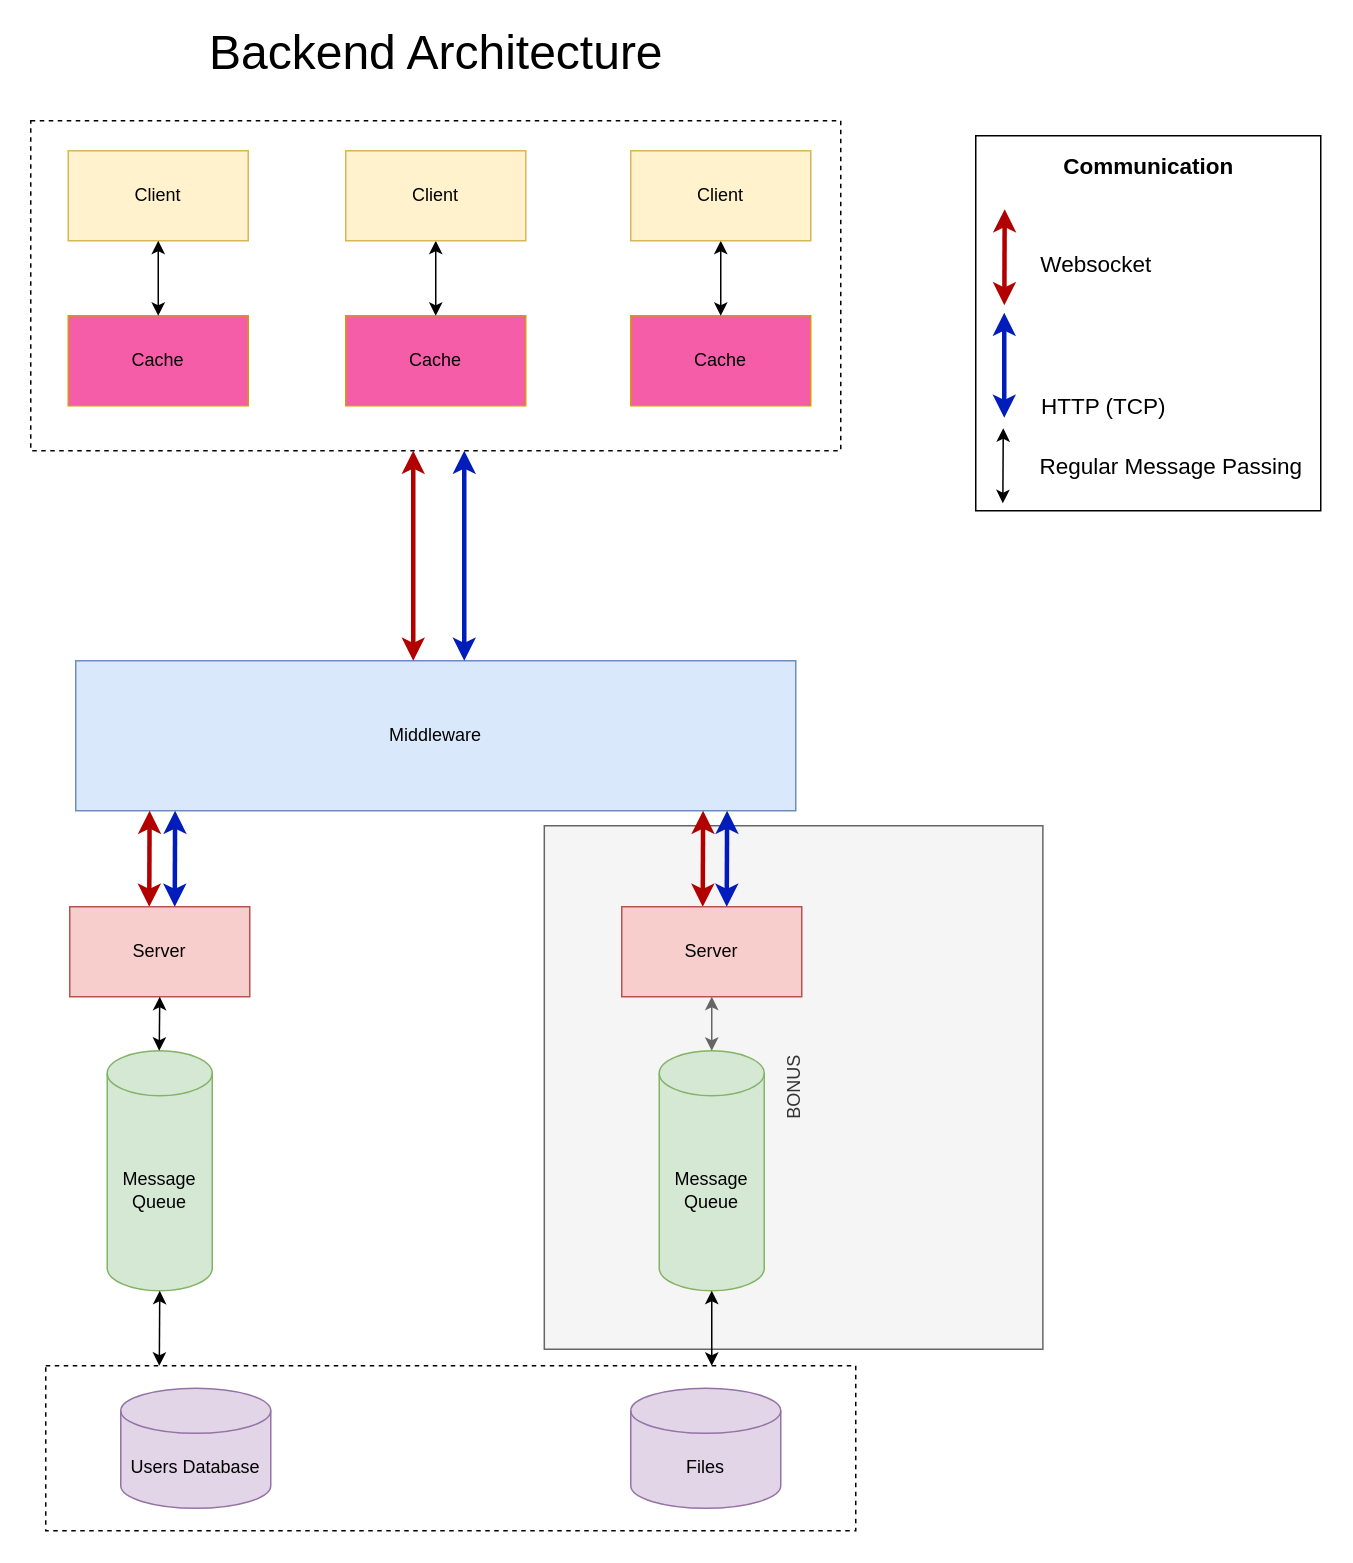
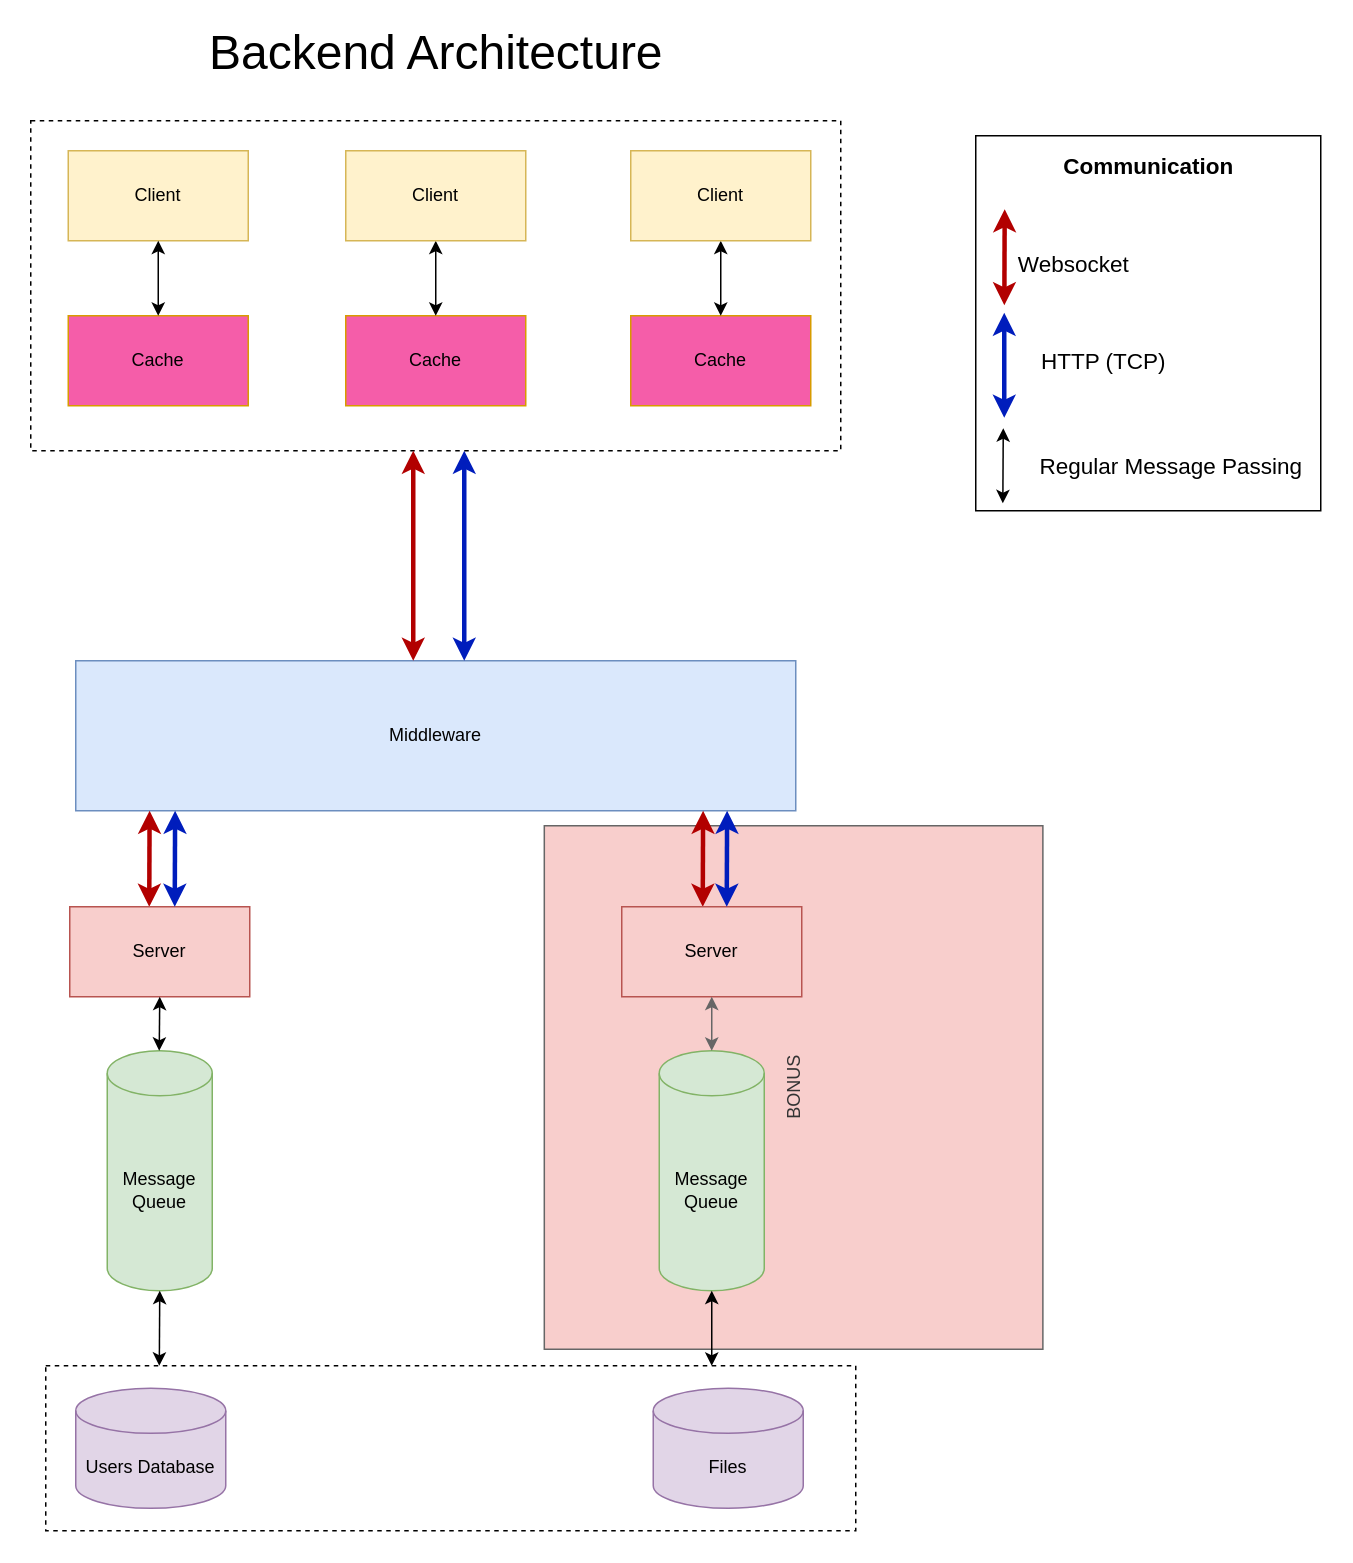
(1096, 256) -> (1073, 256)
(1103, 398) -> (1103, 353)
(794, 1088) -> (794, 1088)
(196, 1448) -> (151, 1448)
(706, 1448) -> (728, 1448)
